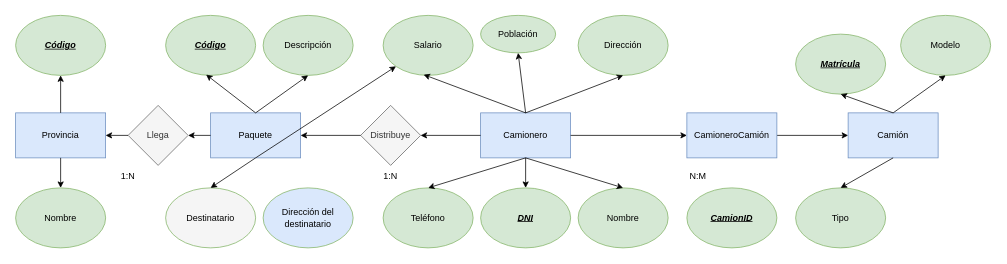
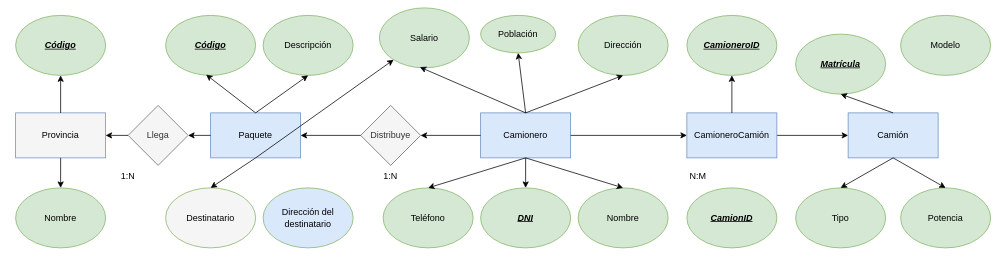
(428, 45) -> (424, 38)
none -> (732, 45)
none -> (732, 82)
(917, 96) -> none
(60, 135) -> (60, 135)
none -> (917, 172)
none -> (945, 218)
